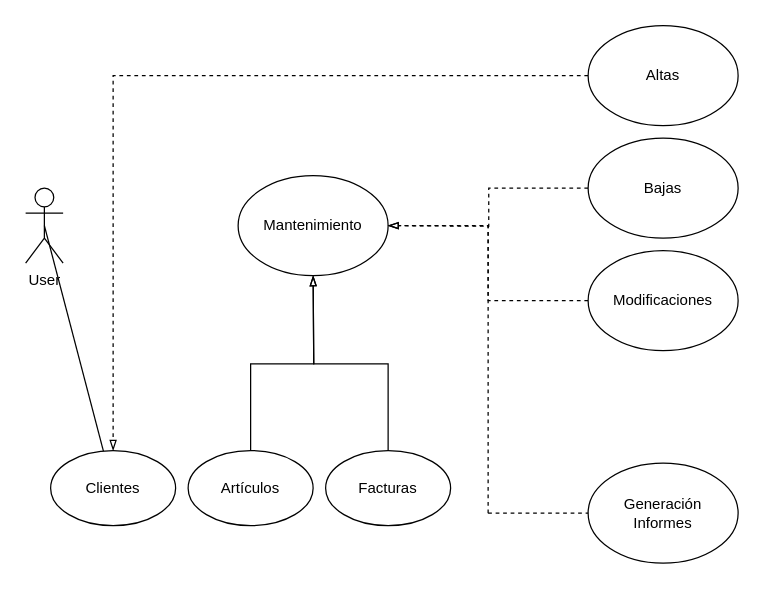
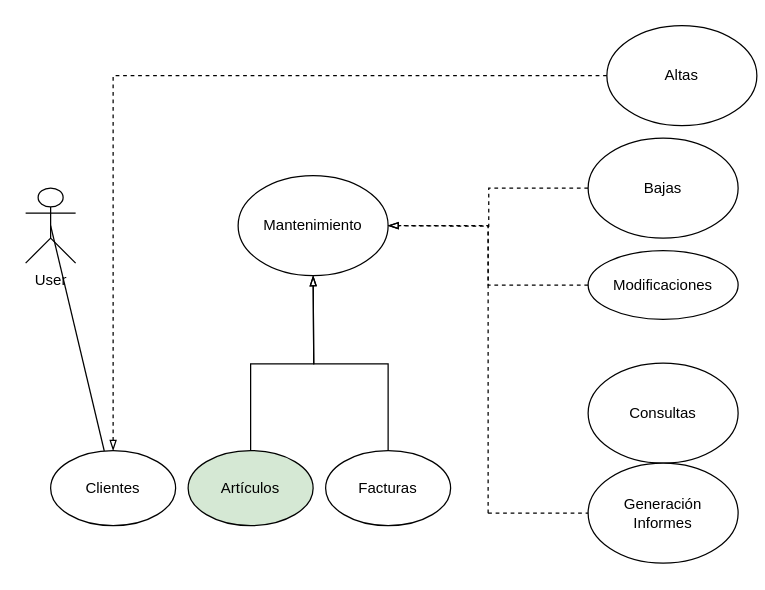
(663, 76) -> (682, 76)
(44, 226) -> (51, 226)
(663, 301) -> (663, 285)
none -> (663, 413)
(251, 488) -> (251, 488)
